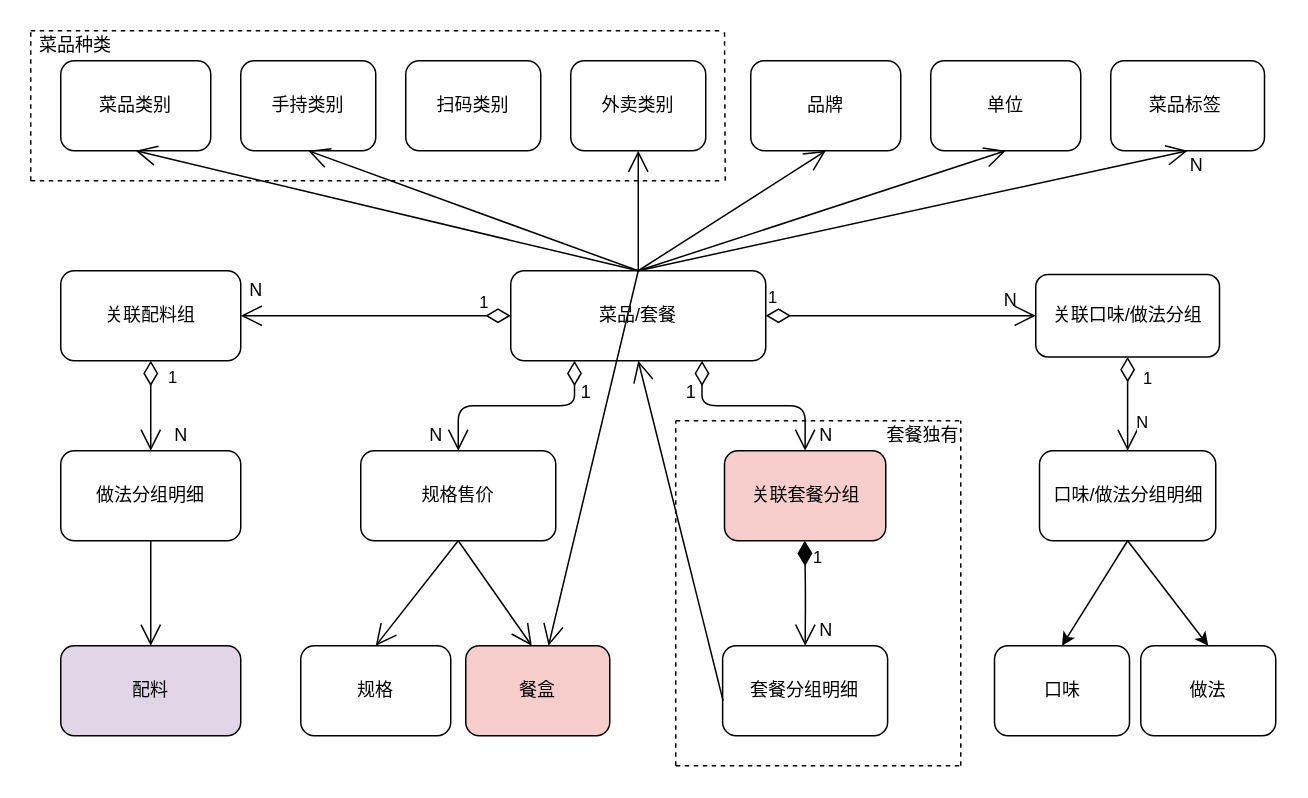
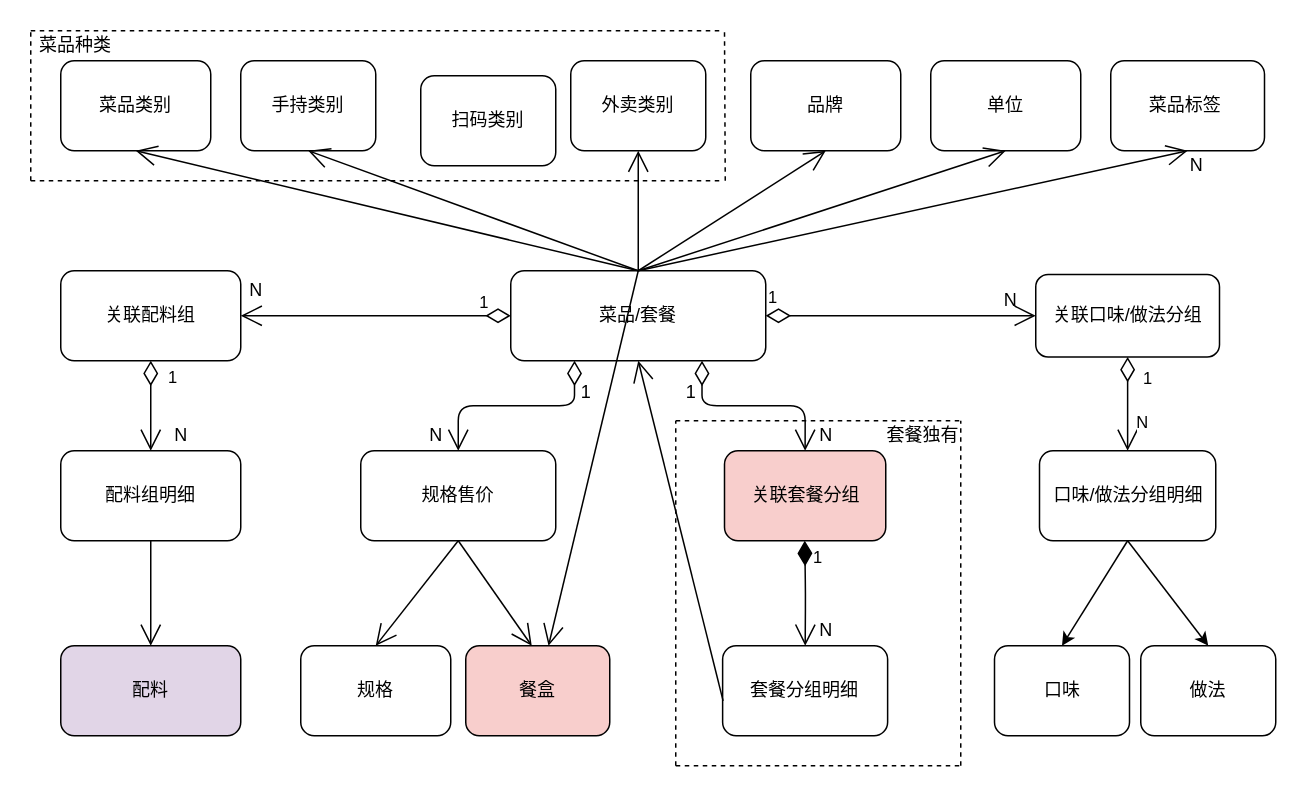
(473, 106) -> (488, 121)
(151, 496) -> (151, 496)
